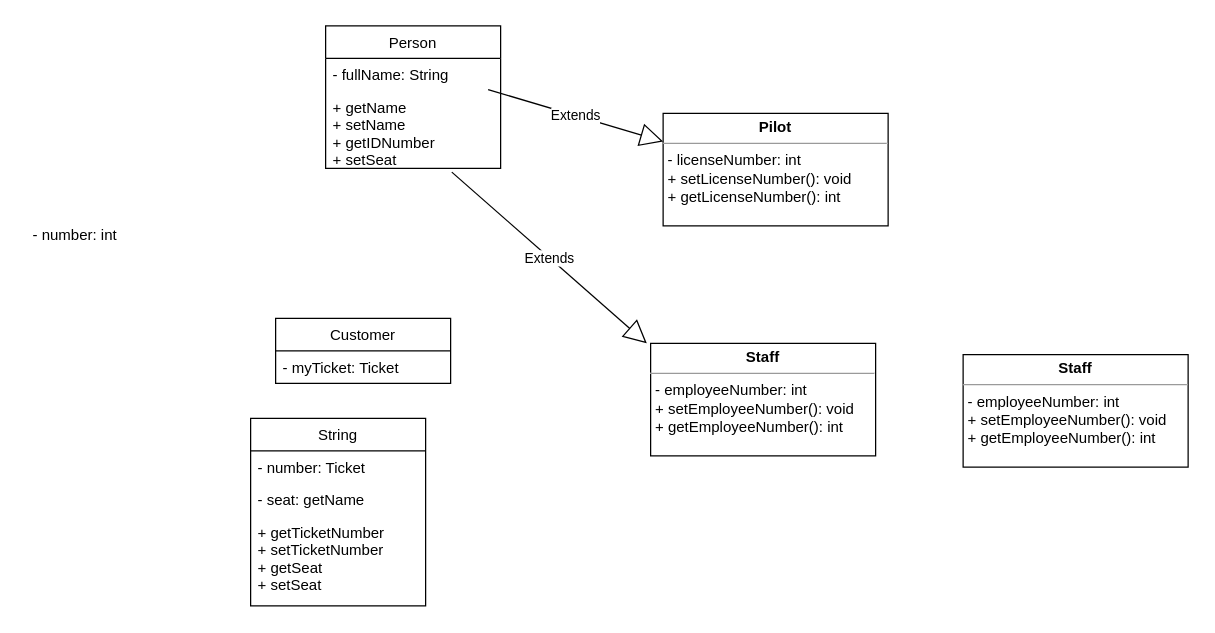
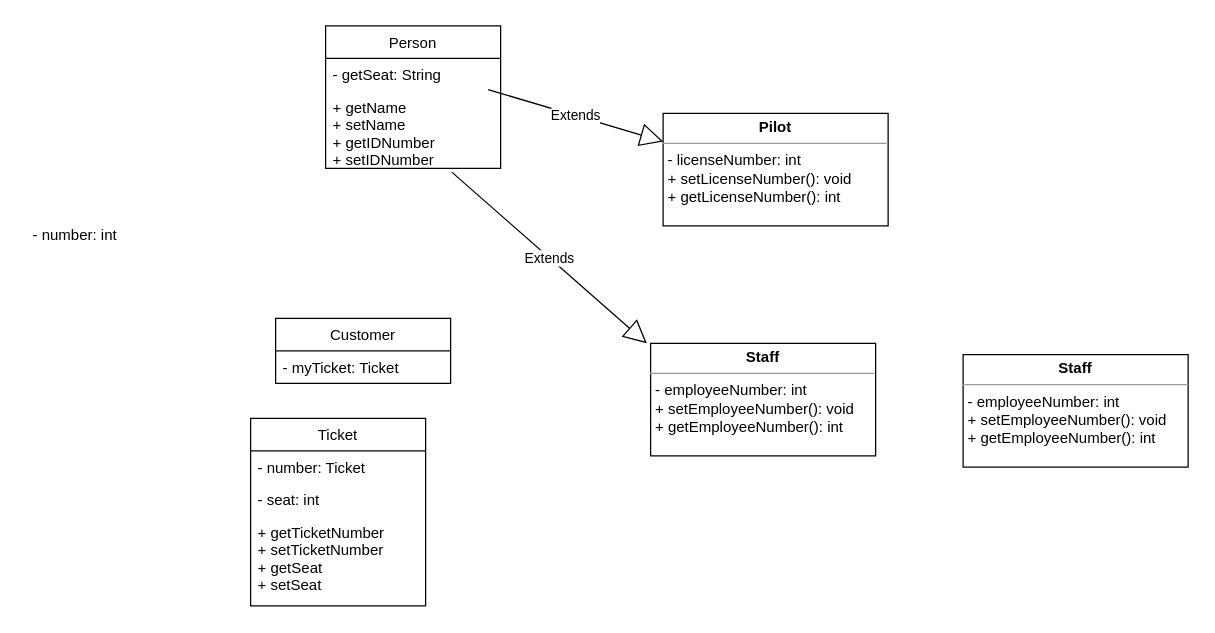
(396, 75) -> (396, 75)
(368, 108) -> (368, 108)
(338, 435) -> (338, 435)
(315, 500) -> (296, 500)
